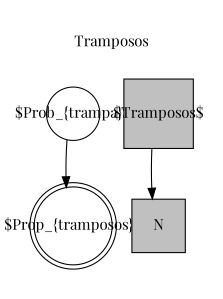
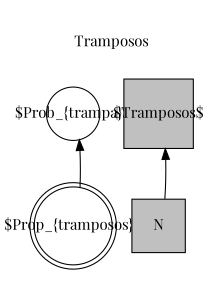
(66, 158) -> (80, 169)
(151, 168) -> (166, 179)
